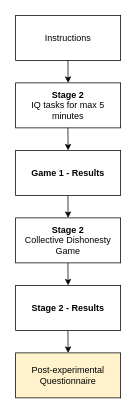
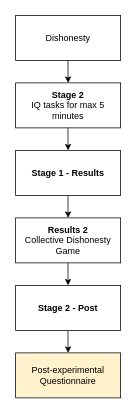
(68, 38) -> (68, 38)
(68, 173) -> (68, 173)
(68, 240) -> (68, 240)
(68, 308) -> (68, 308)
